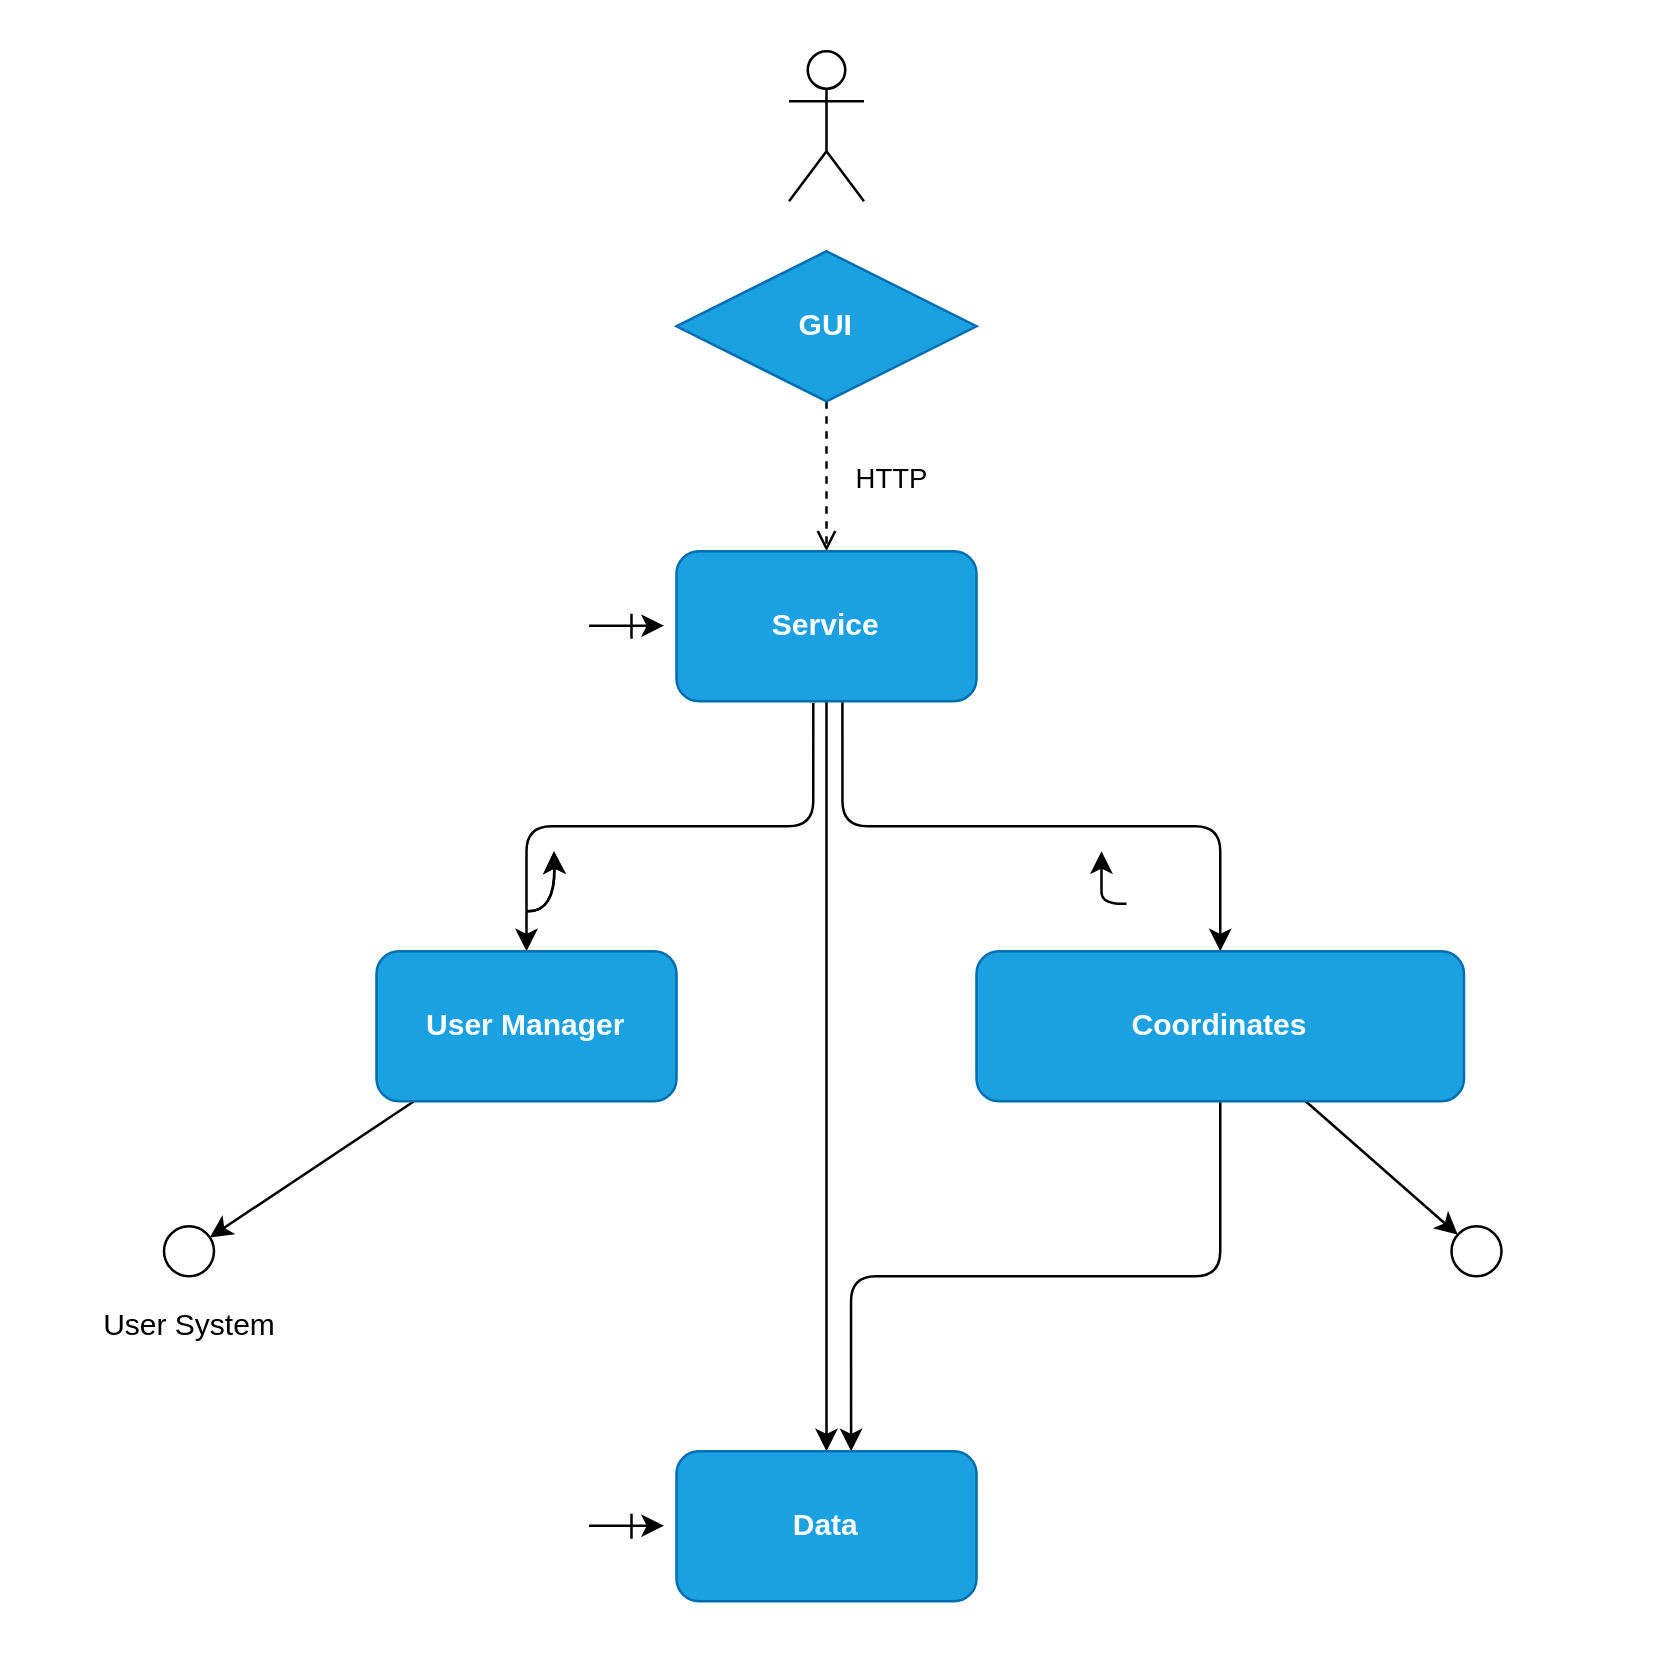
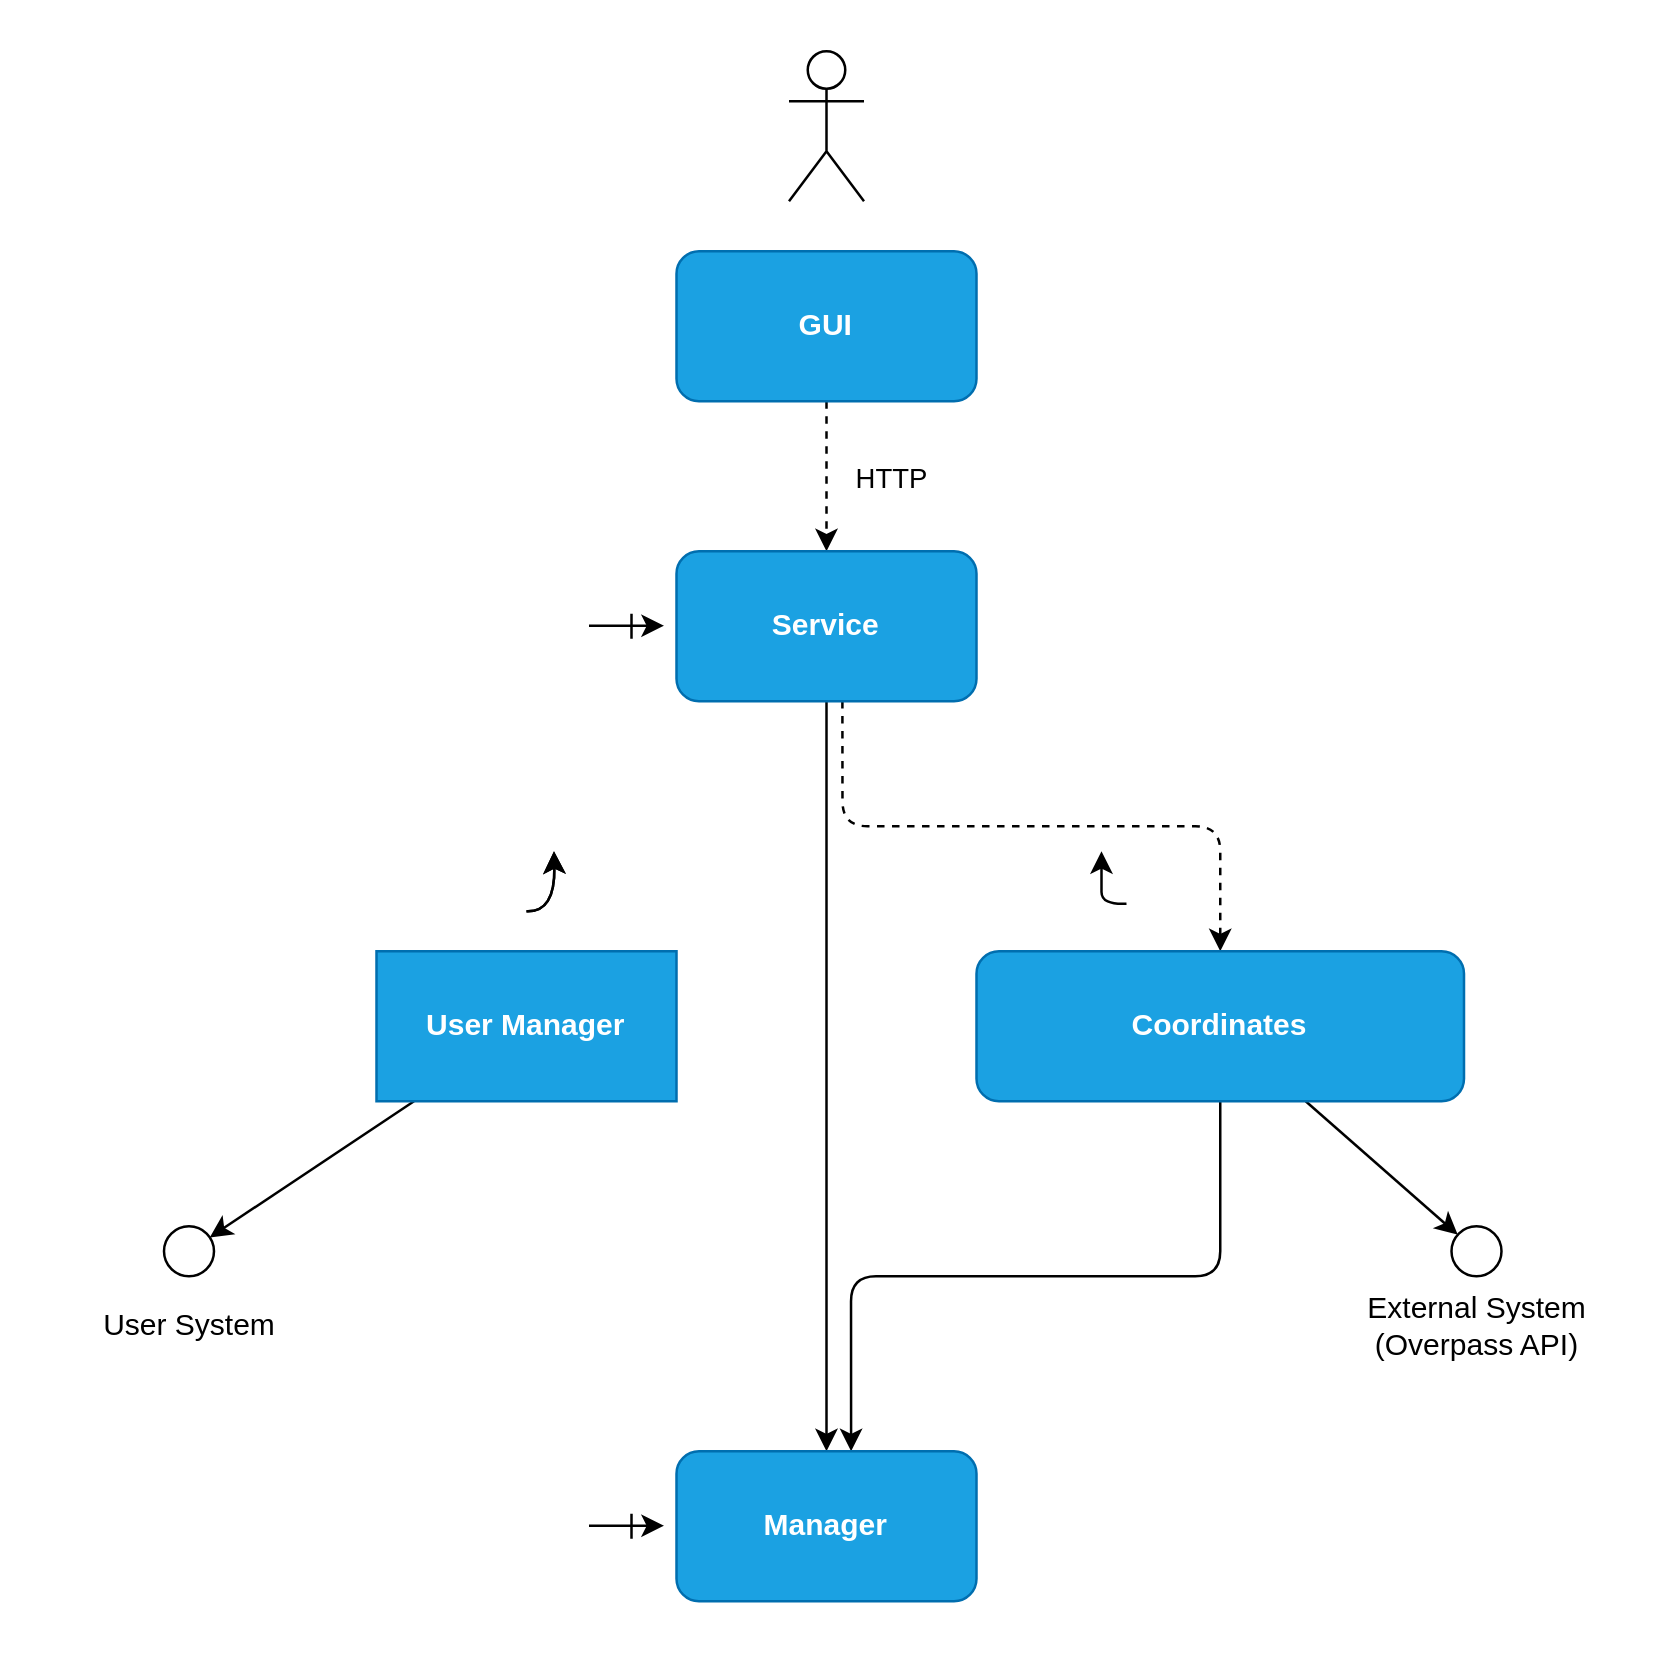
(826, 326) -> (826, 326)
(826, 538) -> (826, 533)
(691, 826) -> none
(1023, 826) -> (1023, 826)
(526, 1026) -> (526, 1026)
none -> (1476, 1326)
(826, 1526) -> (826, 1526)
